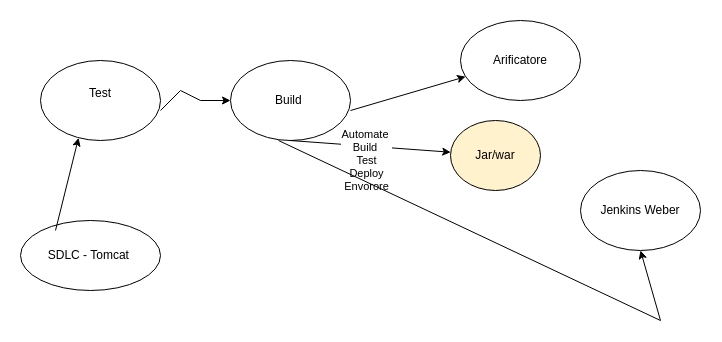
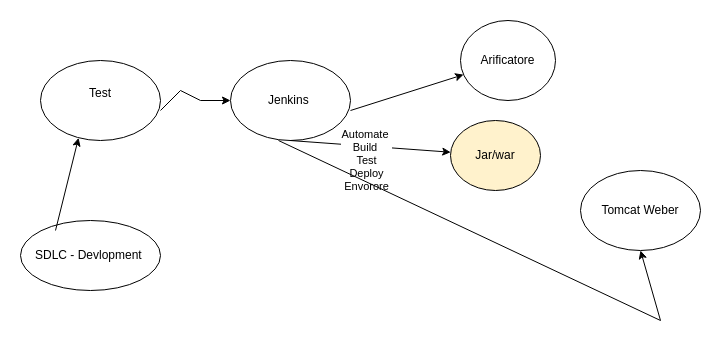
(521, 61) -> (508, 61)
(291, 101) -> (291, 101)
(641, 211) -> (641, 211)
(91, 256) -> (91, 256)
